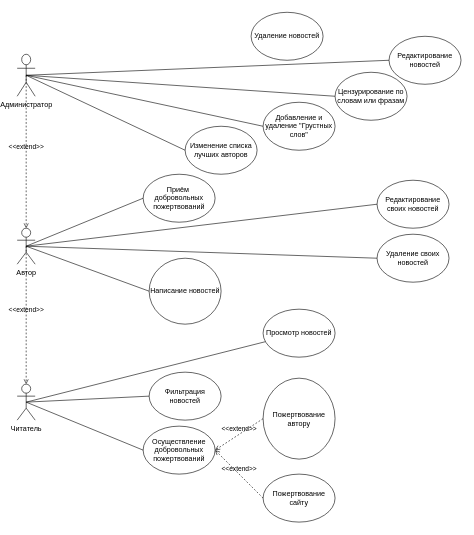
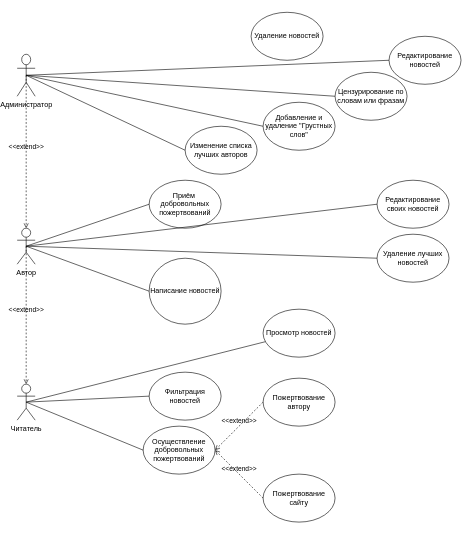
(179, 198) -> (185, 204)
(413, 258) -> (413, 258)
(299, 419) -> (299, 402)
